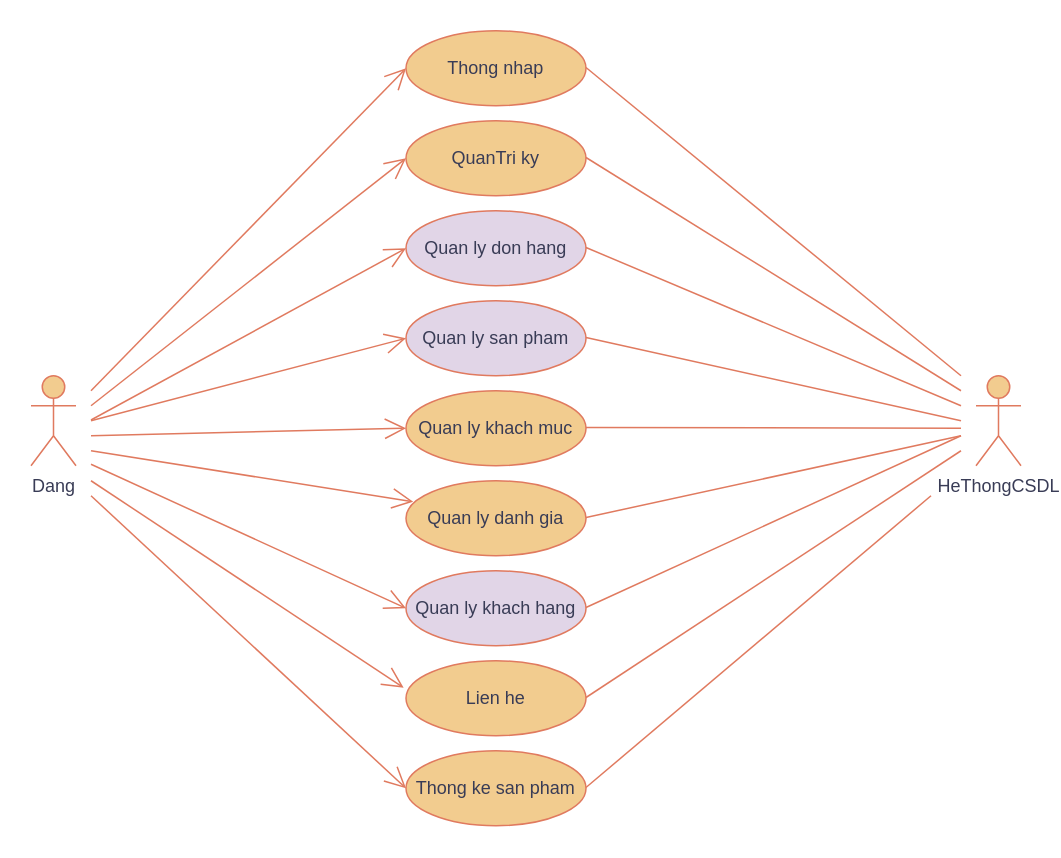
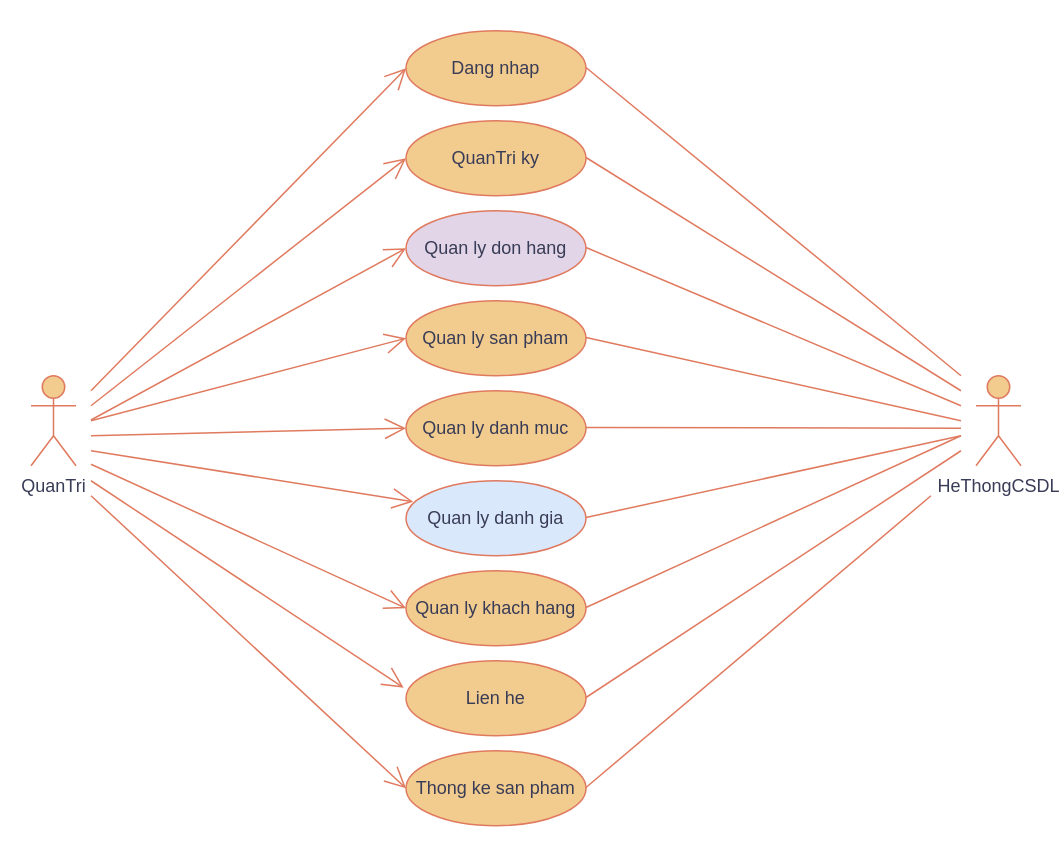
(496, 68) -> (496, 68)
(496, 338) -> (496, 338)
(496, 428) -> (496, 428)
(54, 487) -> (54, 487)
(496, 518) -> (496, 518)
(496, 608) -> (496, 608)
